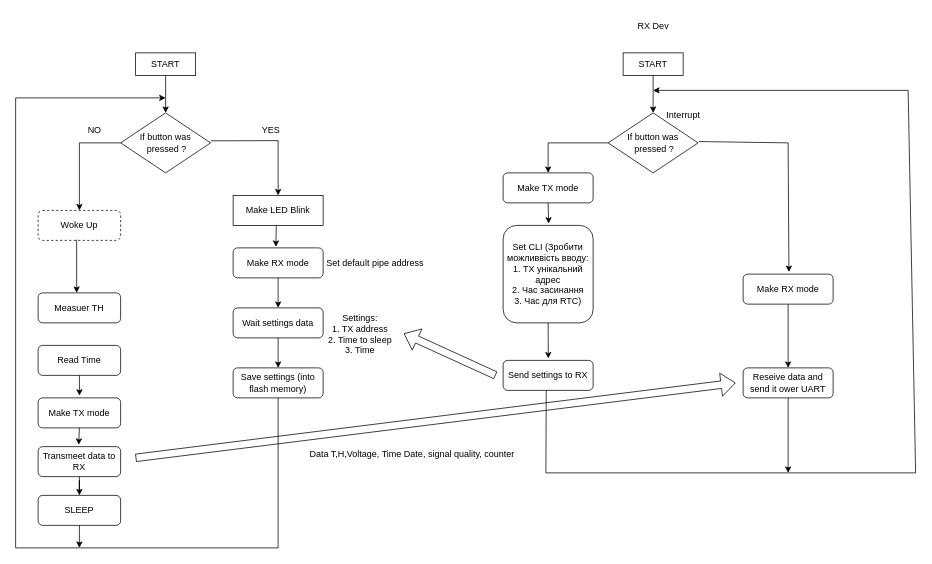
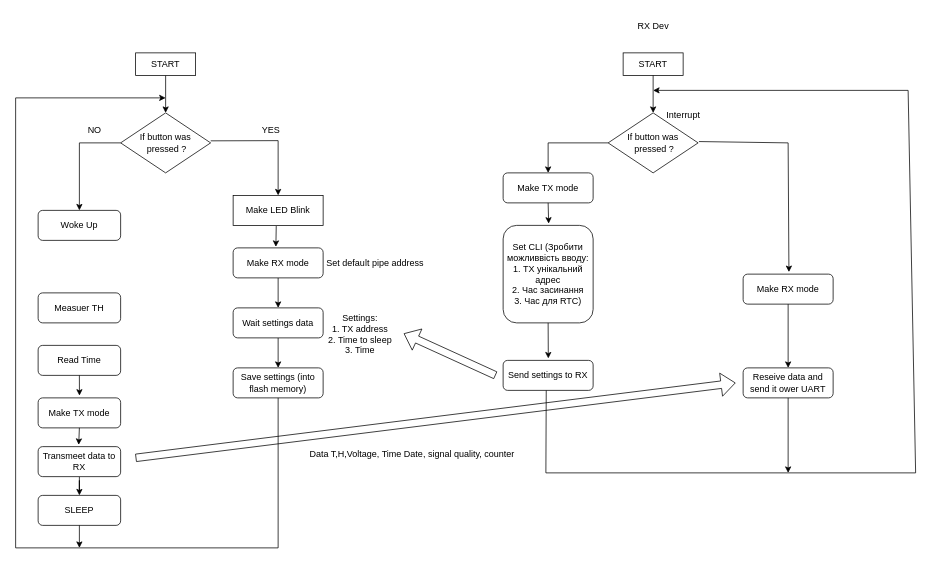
(79, 225) -> (79, 225)
(76, 264) -> none
